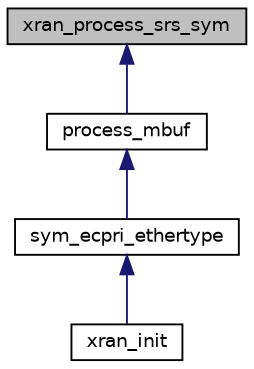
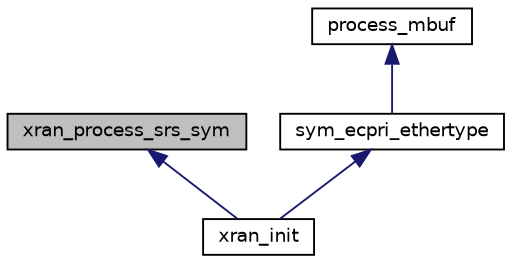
(127, 89) -> (200, 190)
